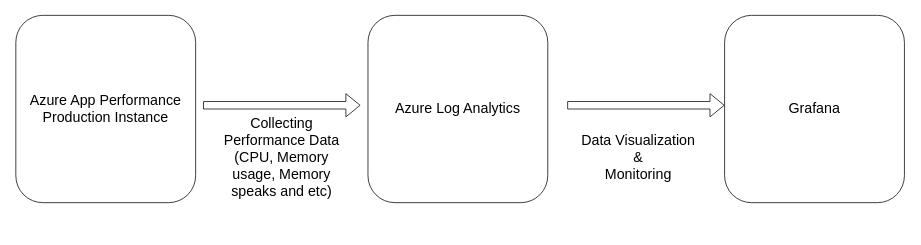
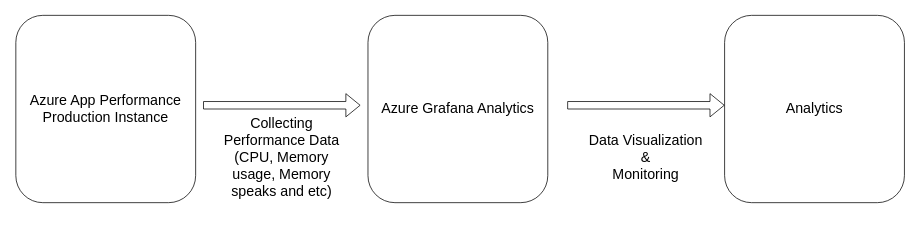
(458, 109) -> (458, 109)
(815, 109) -> (815, 109)
(639, 158) -> (646, 158)
